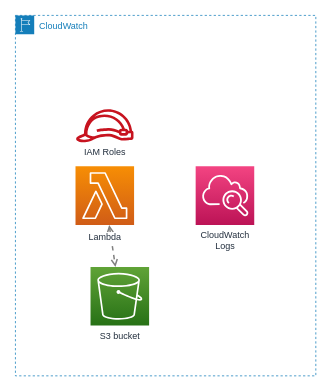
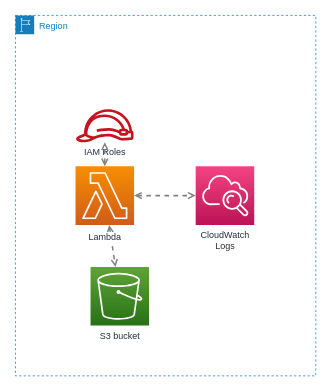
(63, 26) -> (53, 26)
none -> (105, 155)
none -> (165, 195)
